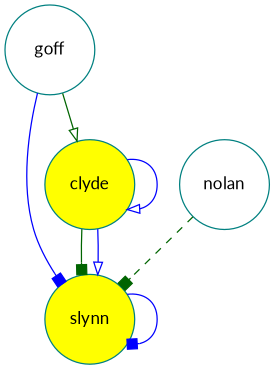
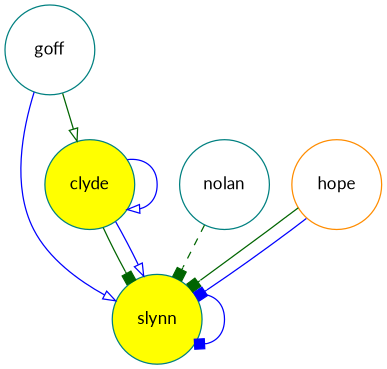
none -> (337, 185)
(27, 186) -> (26, 210)
